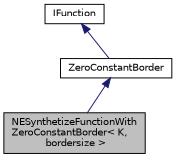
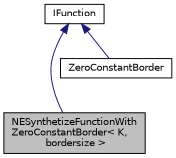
(96, 100) -> (51, 72)
